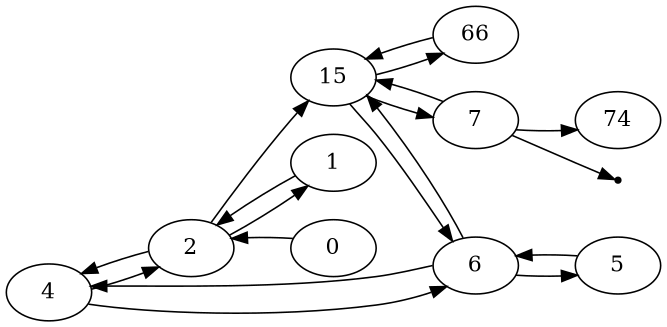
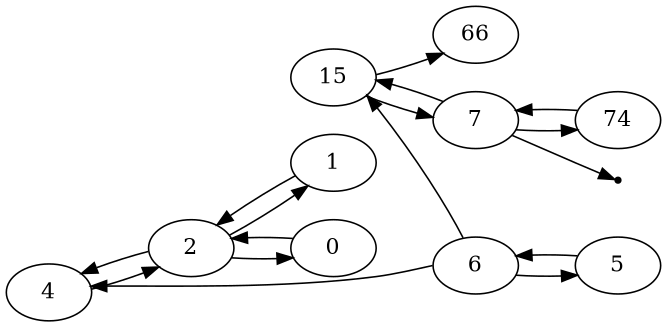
(407, 45) -> none
none -> (555, 110)
(399, 164) -> none
(253, 167) -> (254, 259)
(261, 313) -> none
